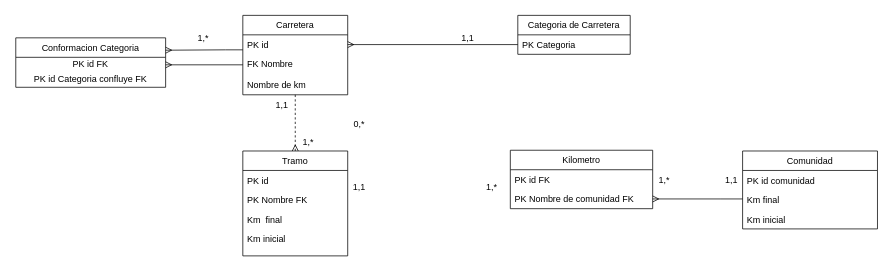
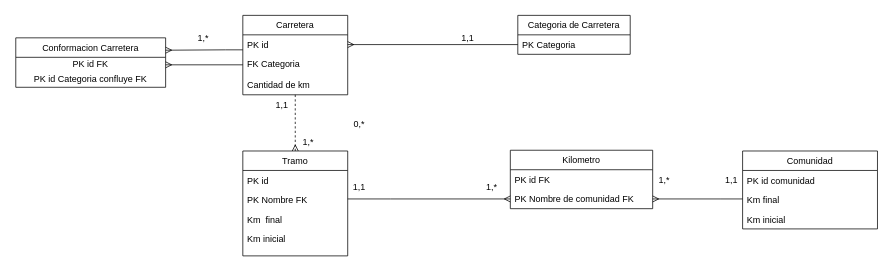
(90, 48) -> (90, 48)
(268, 65) -> (275, 65)
(275, 86) -> (279, 86)
none -> (429, 199)
